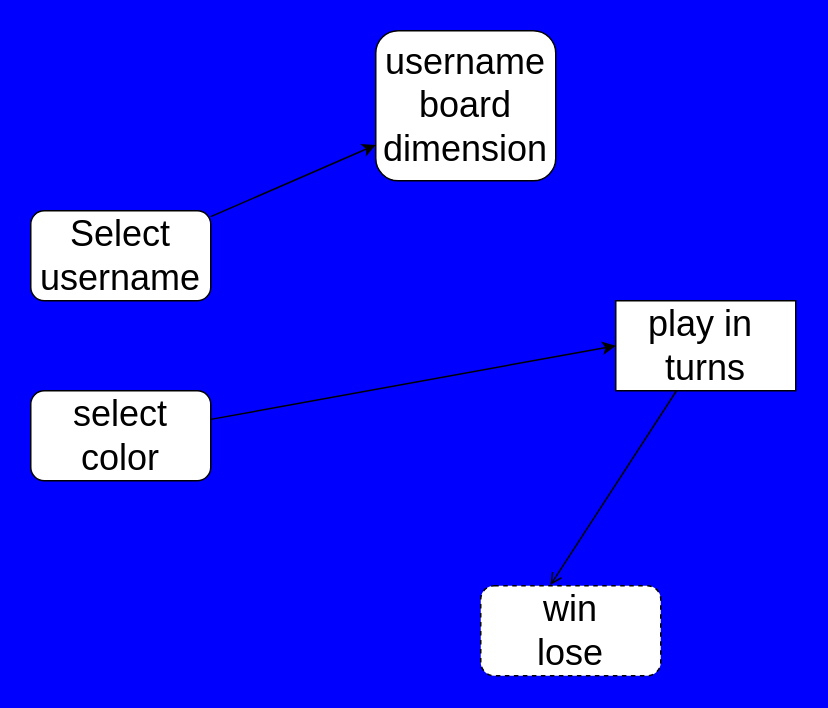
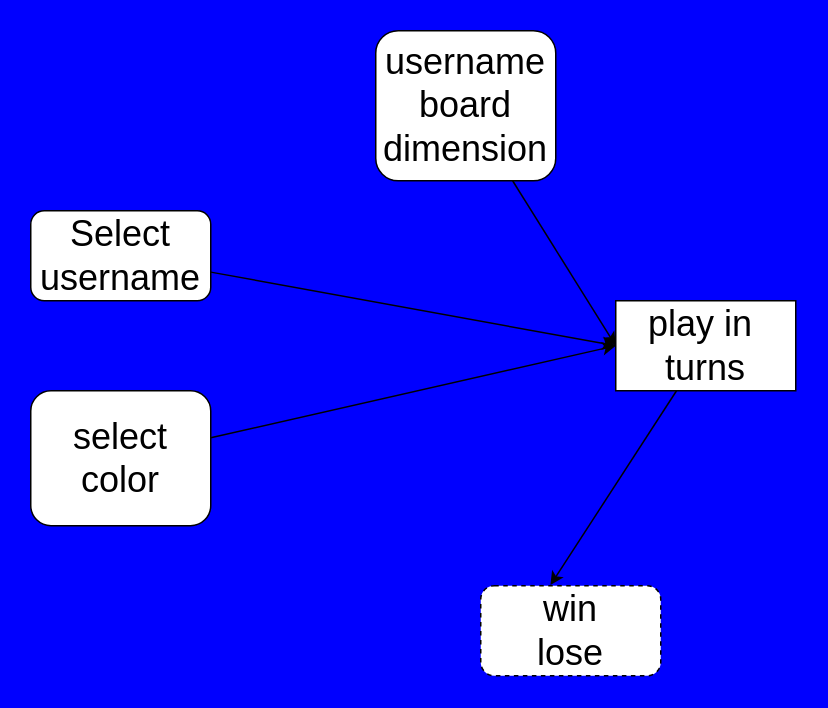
(289, 183) -> (409, 308)
none -> (561, 259)
(121, 436) -> (121, 458)
(555, 578) -> (557, 575)
